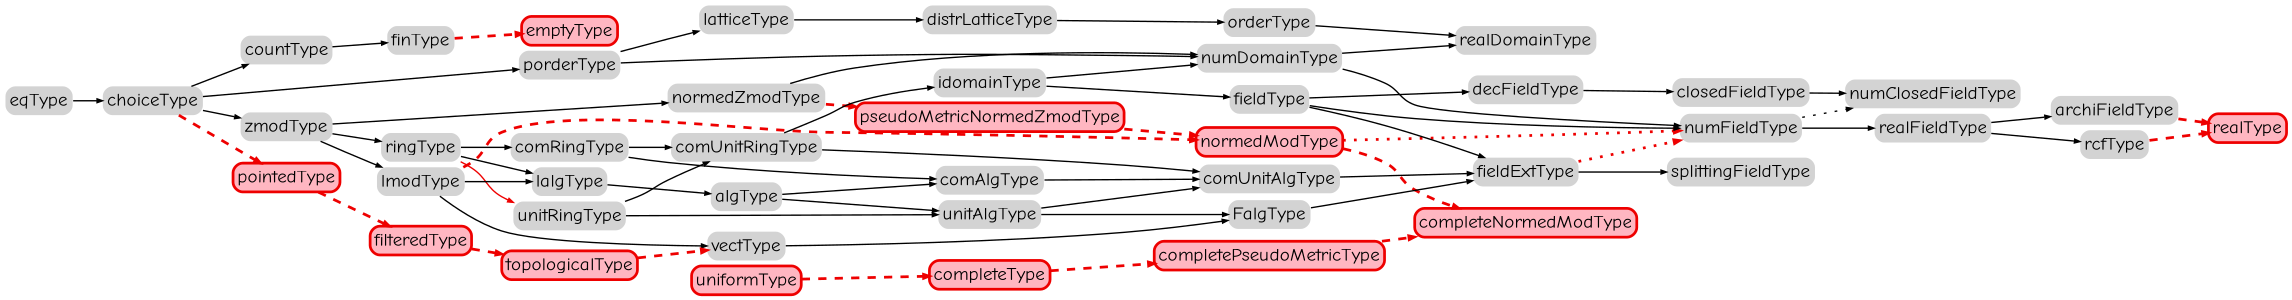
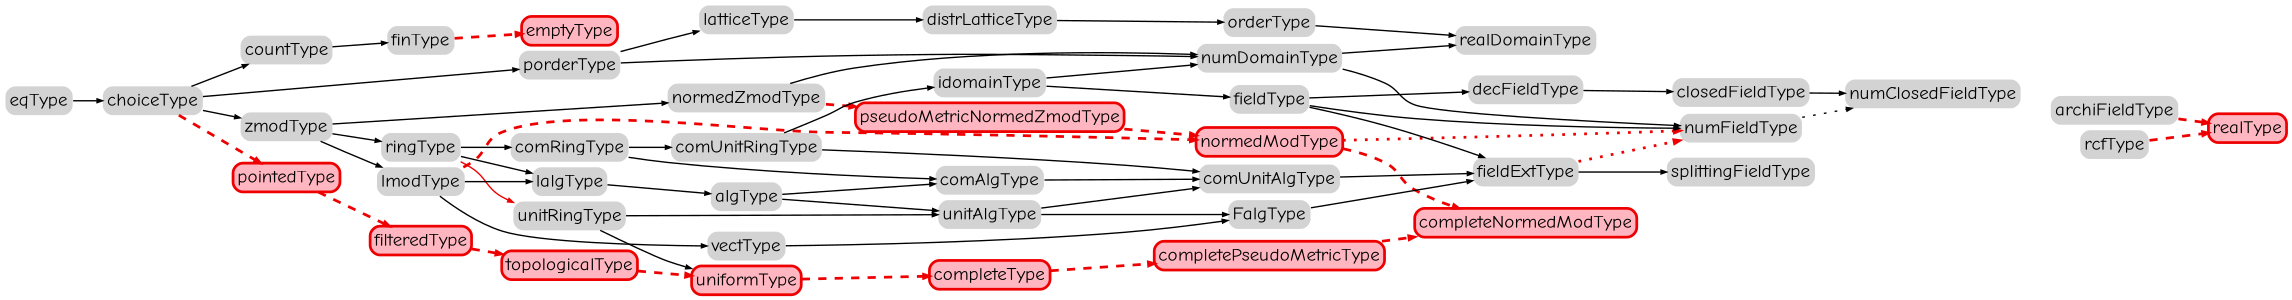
(1933, 128) -> none
(666, 181) -> (649, 253)
(669, 254) -> (662, 273)
